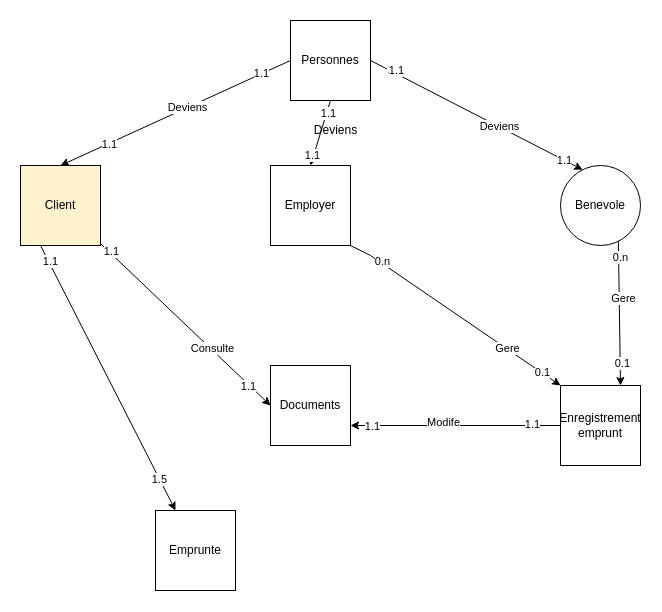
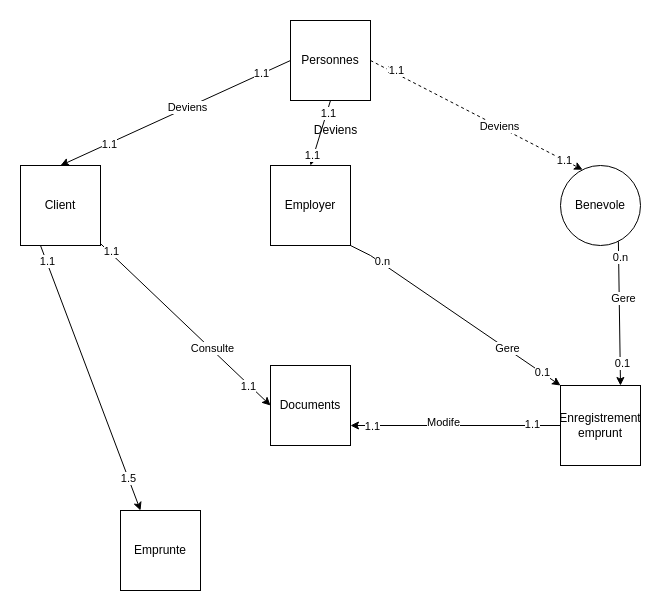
(444, 99) -> (444, 99)
(61, 206) -> (61, 206)
(196, 551) -> (161, 551)
